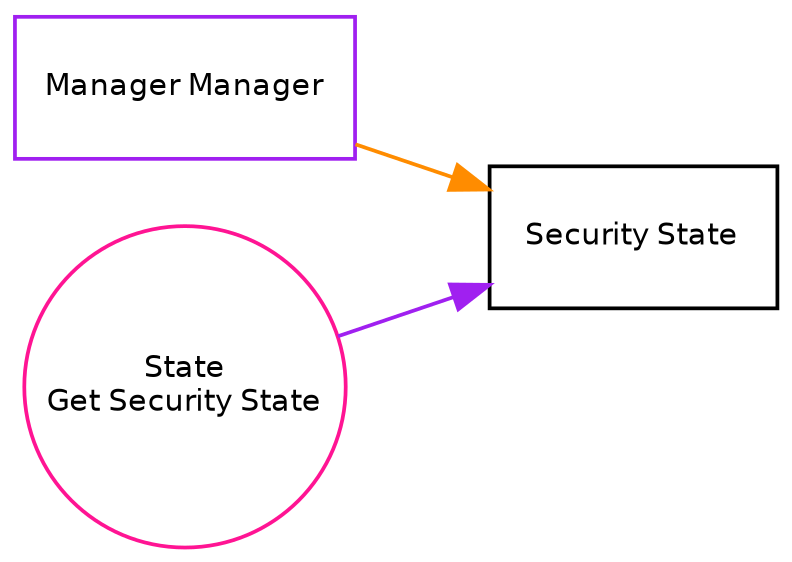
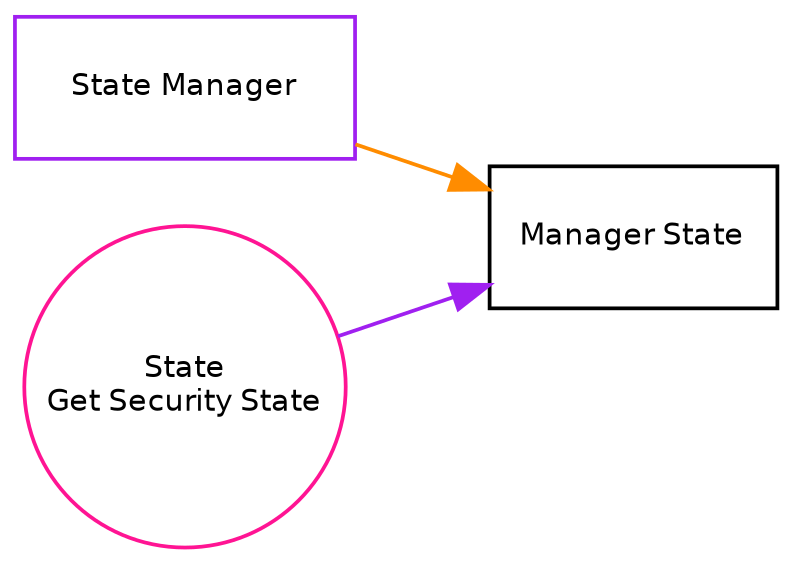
(185, 88) -> (185, 88)
(634, 237) -> (634, 237)
